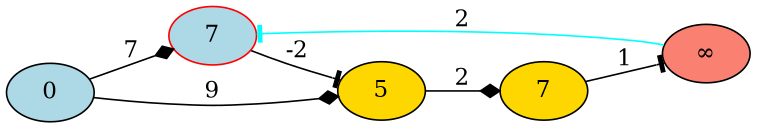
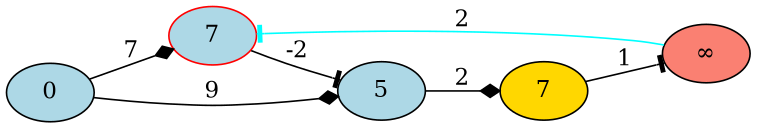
(382, 91) -> (382, 91)
